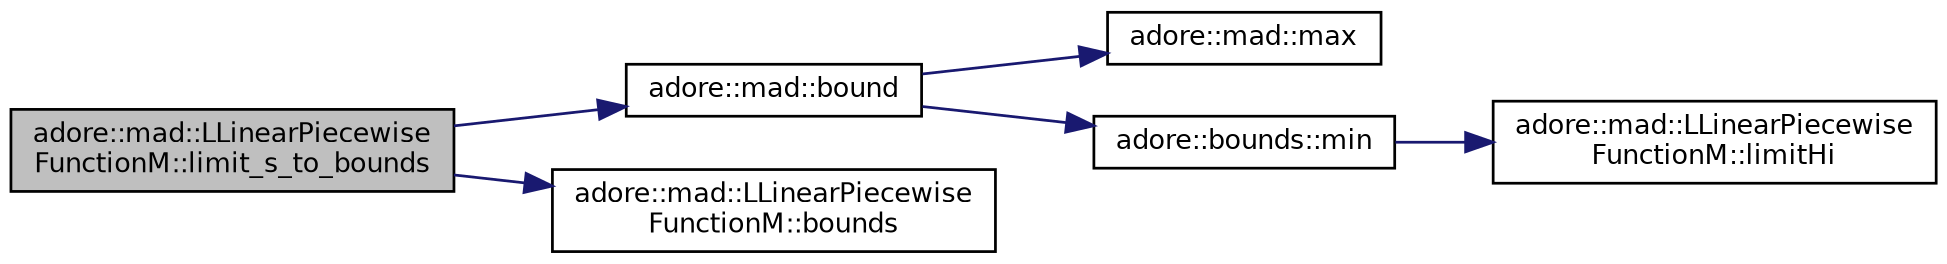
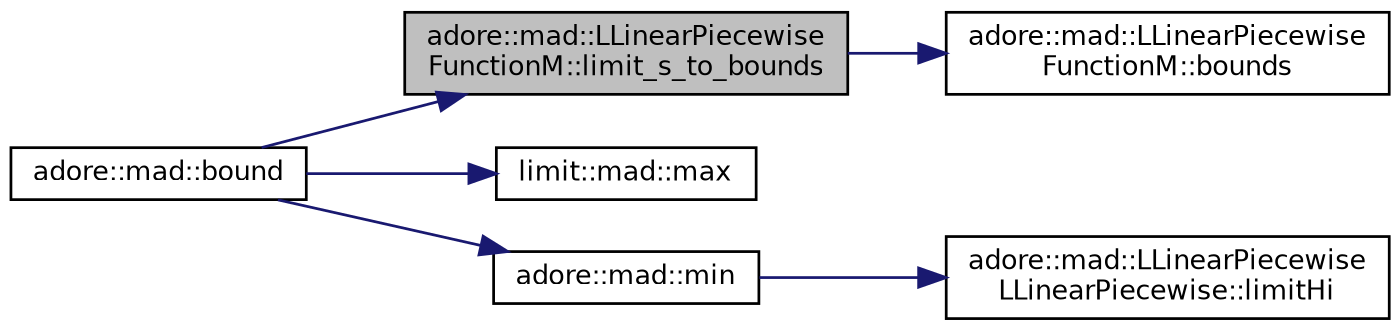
(1244, 38) -> (626, 174)
(526, 118) -> (350, 124)
(1244, 142) -> (626, 278)
(1715, 142) -> (1168, 278)
